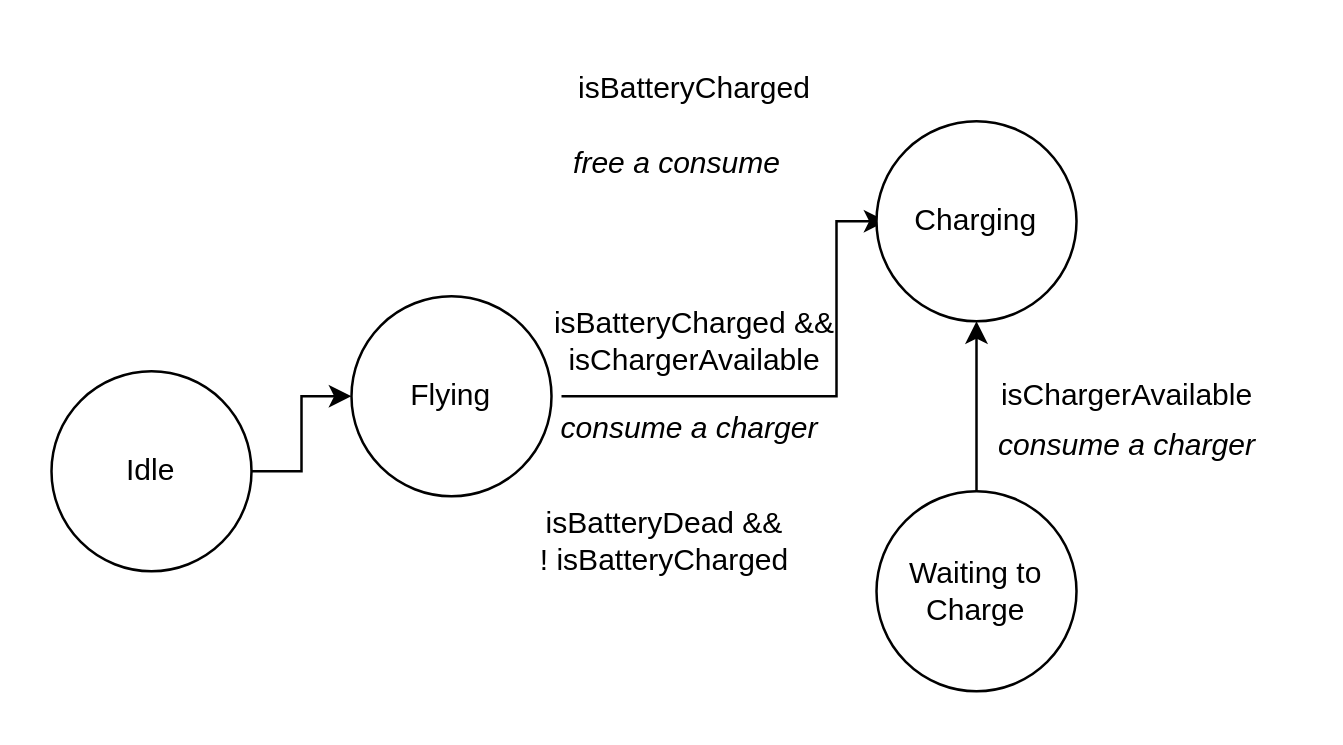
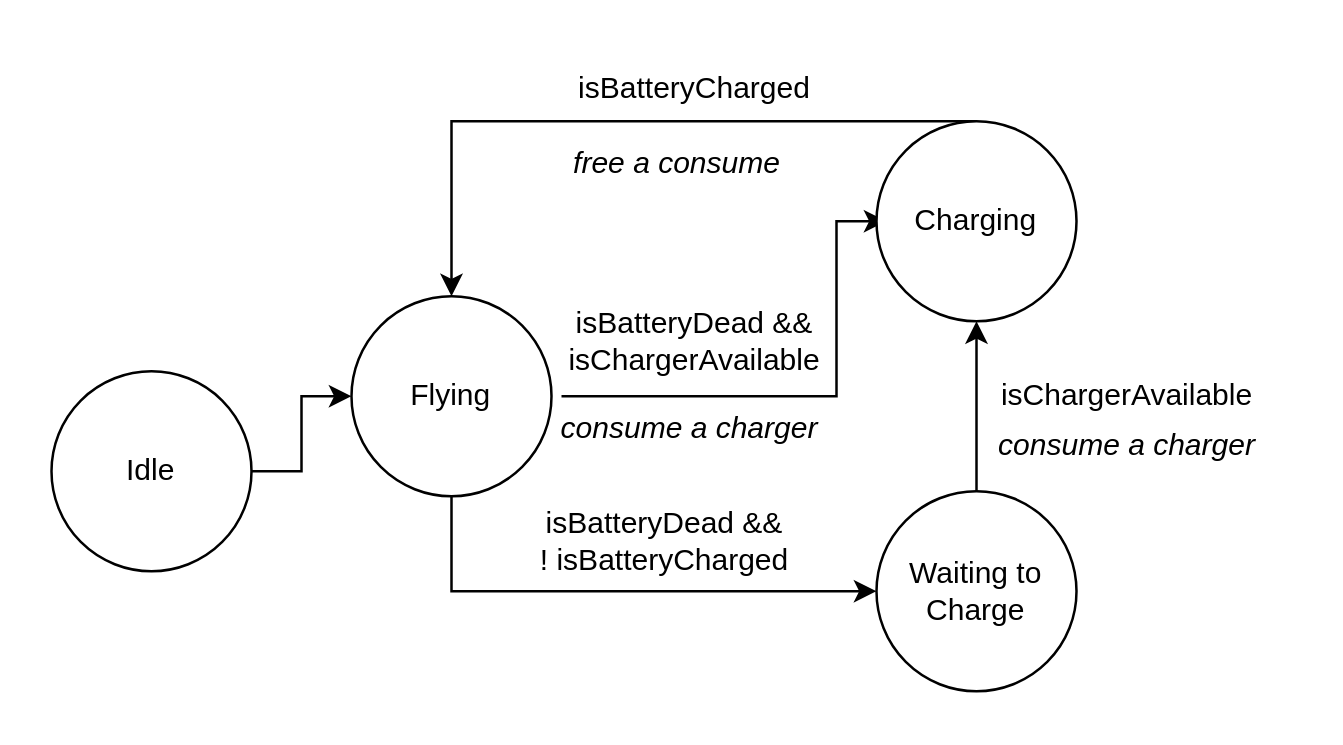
none -> (630, 121)
(695, 341) -> (695, 341)
none -> (608, 591)
